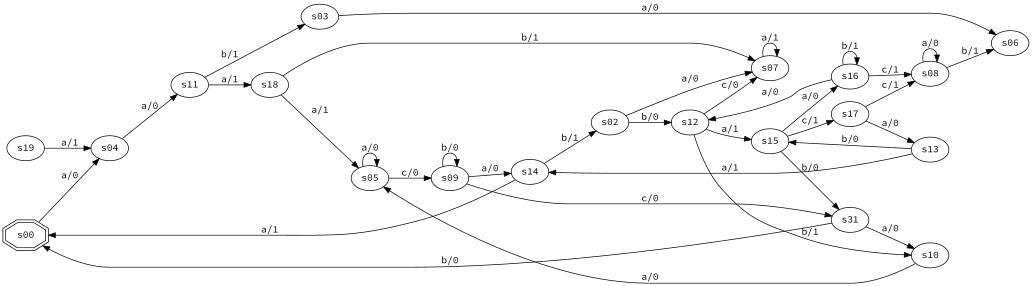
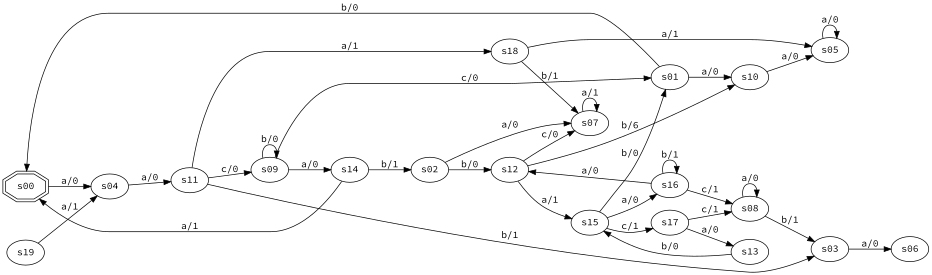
(967, 60) -> (787, 227)
(735, 173) -> none
(406, 178) -> (226, 175)
(850, 220) -> (670, 77)
(810, 232) -> (630, 126)
